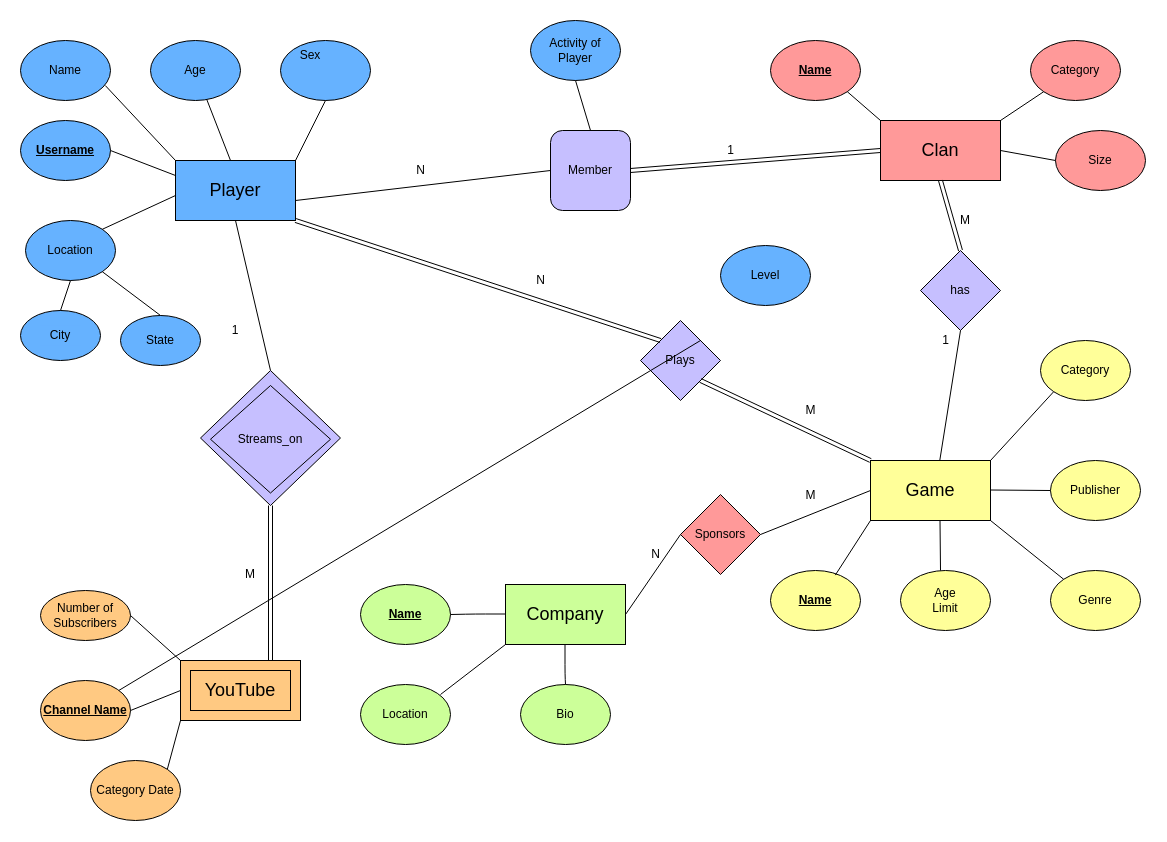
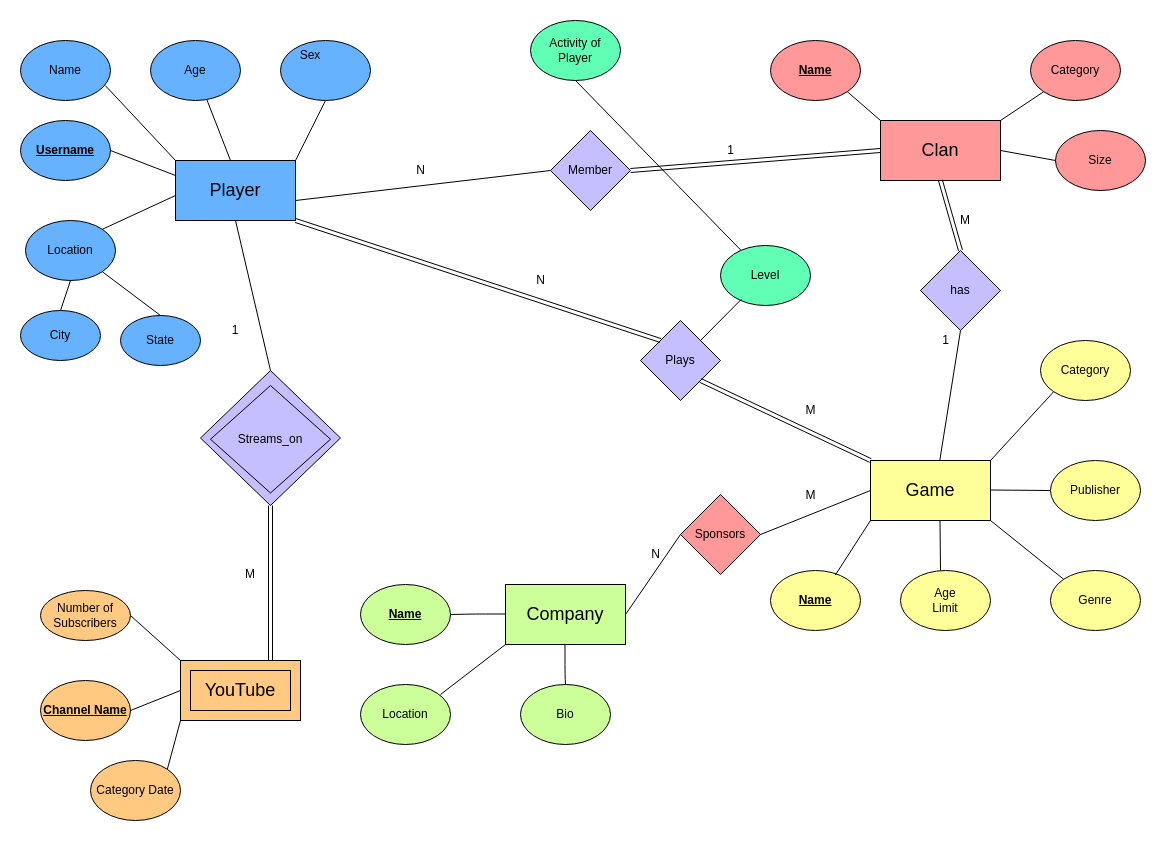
(576, 51) -> (576, 51)
(583, 106) -> (657, 164)
(591, 171) -> (591, 171)
(766, 276) -> (766, 276)
(410, 515) -> (721, 320)
